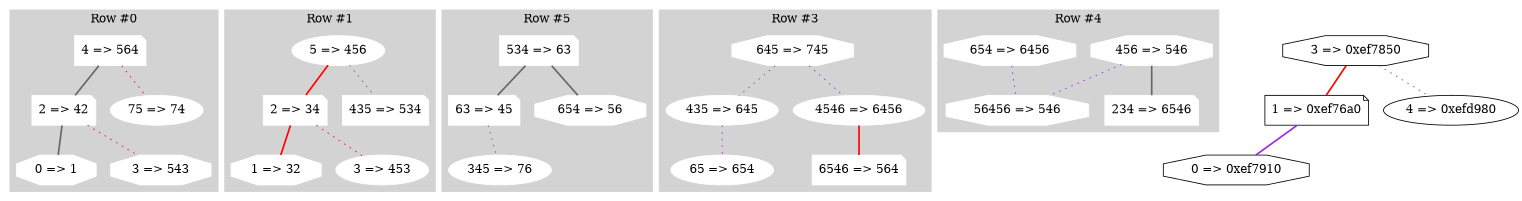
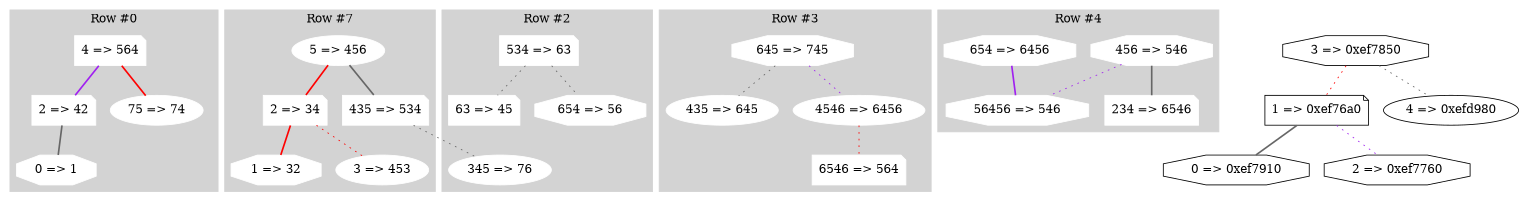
(330, 19) -> (330, 19)
(547, 19) -> (547, 19)
(362, 80) -> (362, 80)
(87, 81) -> (87, 81)
(134, 81) -> (134, 81)
(512, 81) -> (512, 81)
(565, 81) -> (565, 81)
(1014, 81) -> (1014, 81)
(1336, 81) -> (1336, 81)
(492, 140) -> (448, 143)
(859, 140) -> (859, 140)
(1276, 140) -> (1276, 140)
(161, 170) -> none
(722, 170) -> none
none -> (1397, 170)
